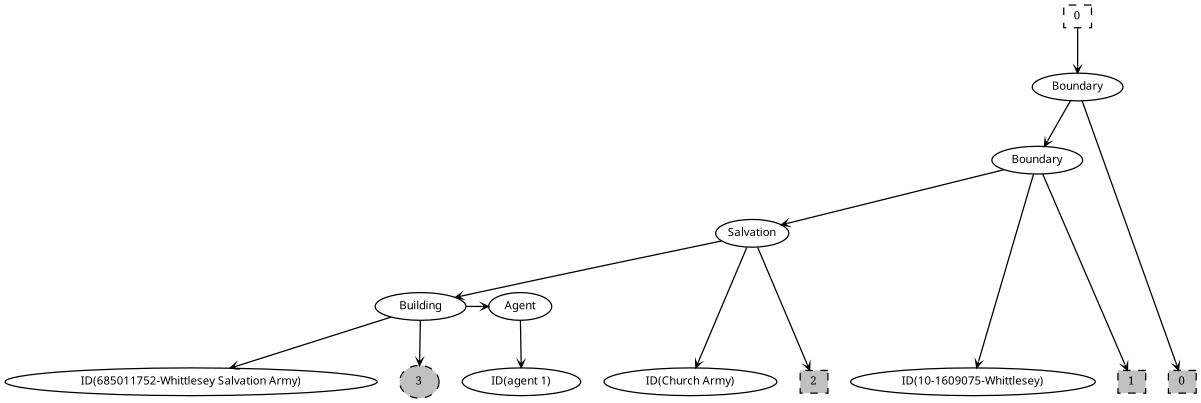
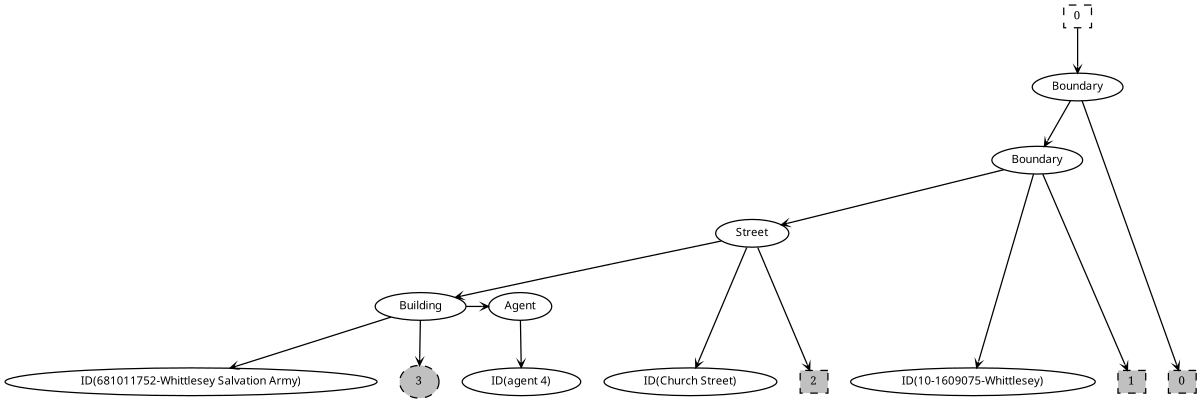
(752, 233) -> (752, 233)
(191, 382) -> (191, 382)
(521, 382) -> (521, 382)
(690, 382) -> (690, 382)
